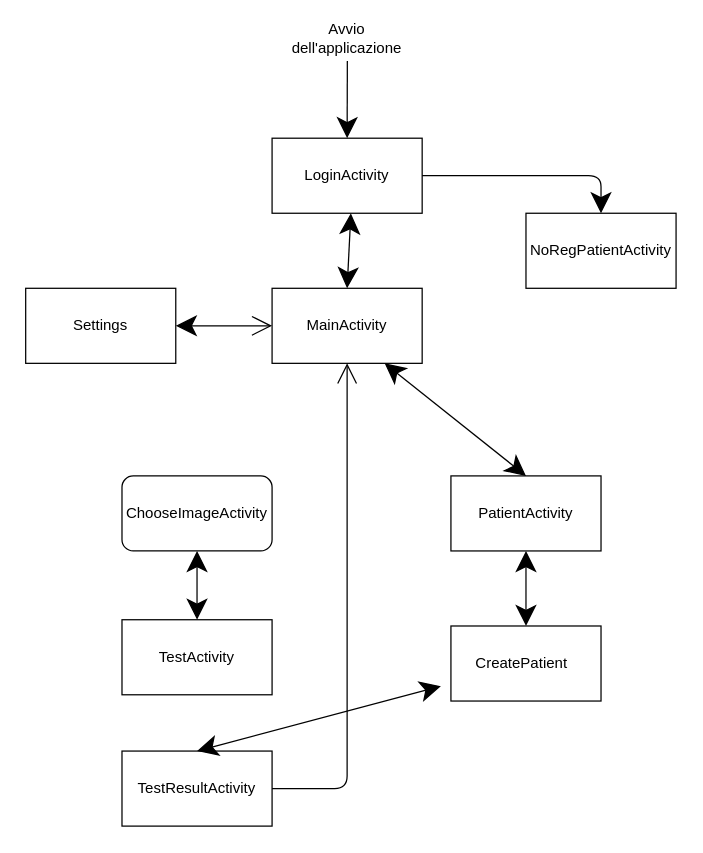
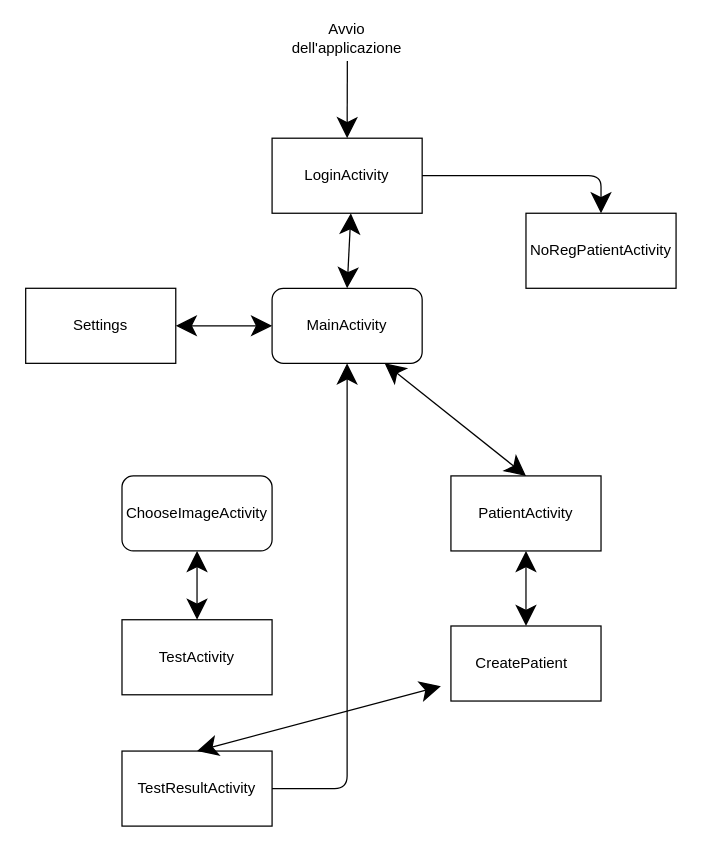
(260, 326) -> (254, 326)
(347, 326) -> (347, 326)
(347, 375) -> (347, 381)
